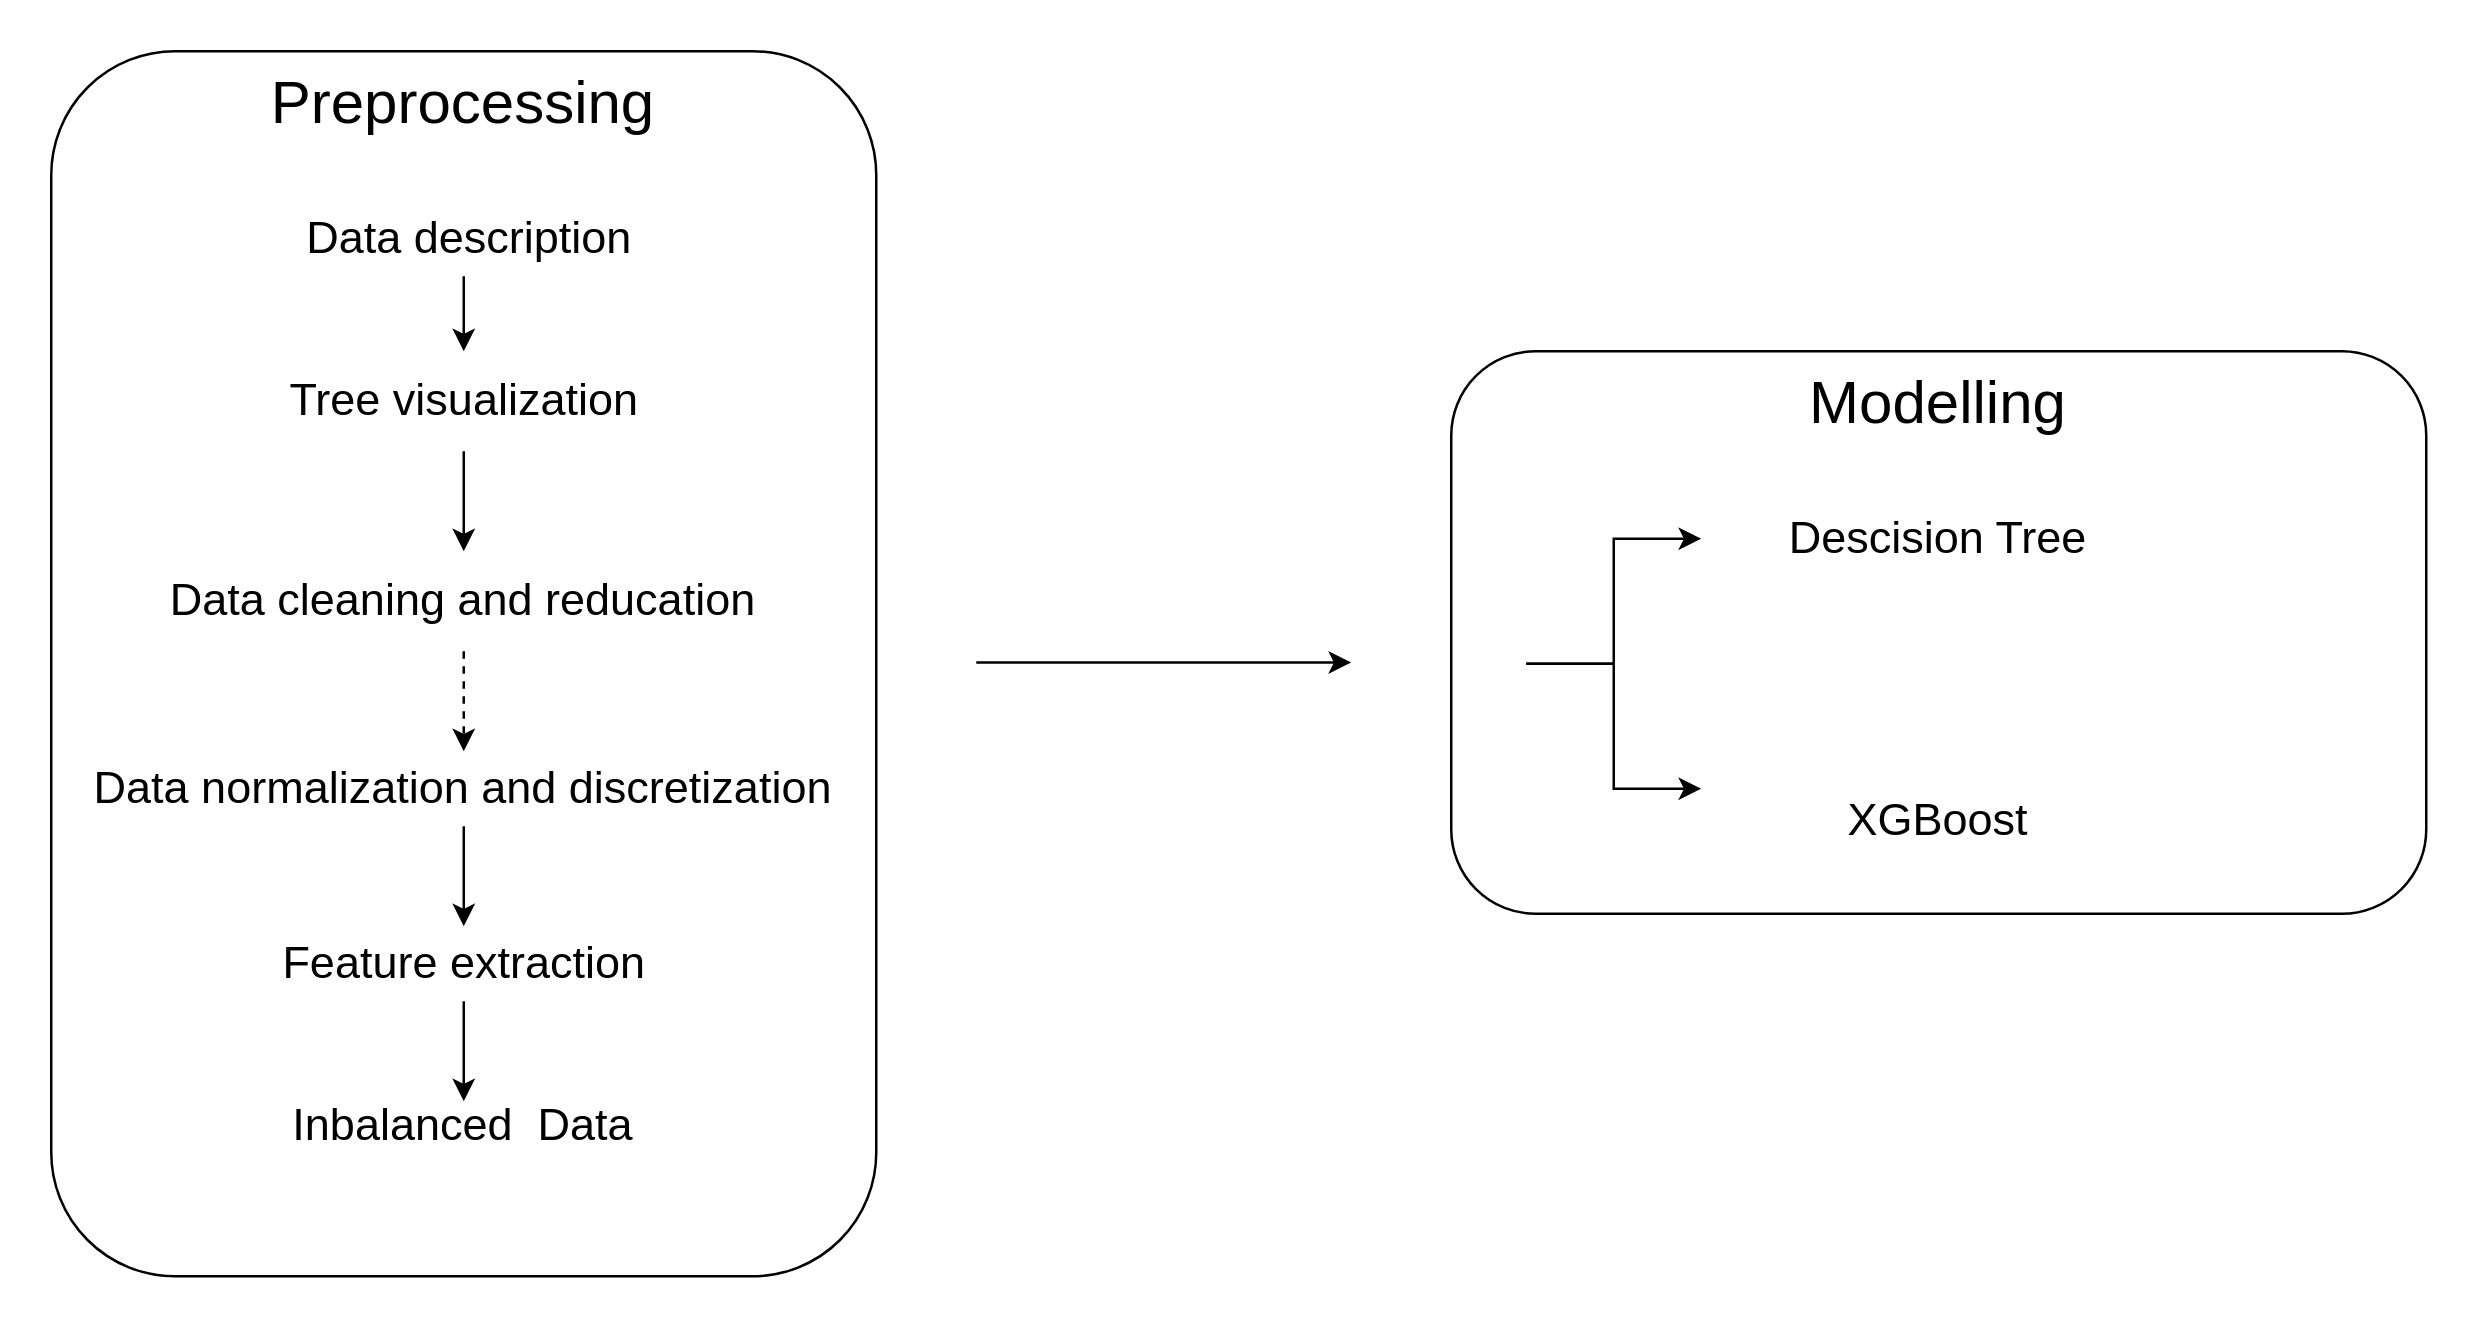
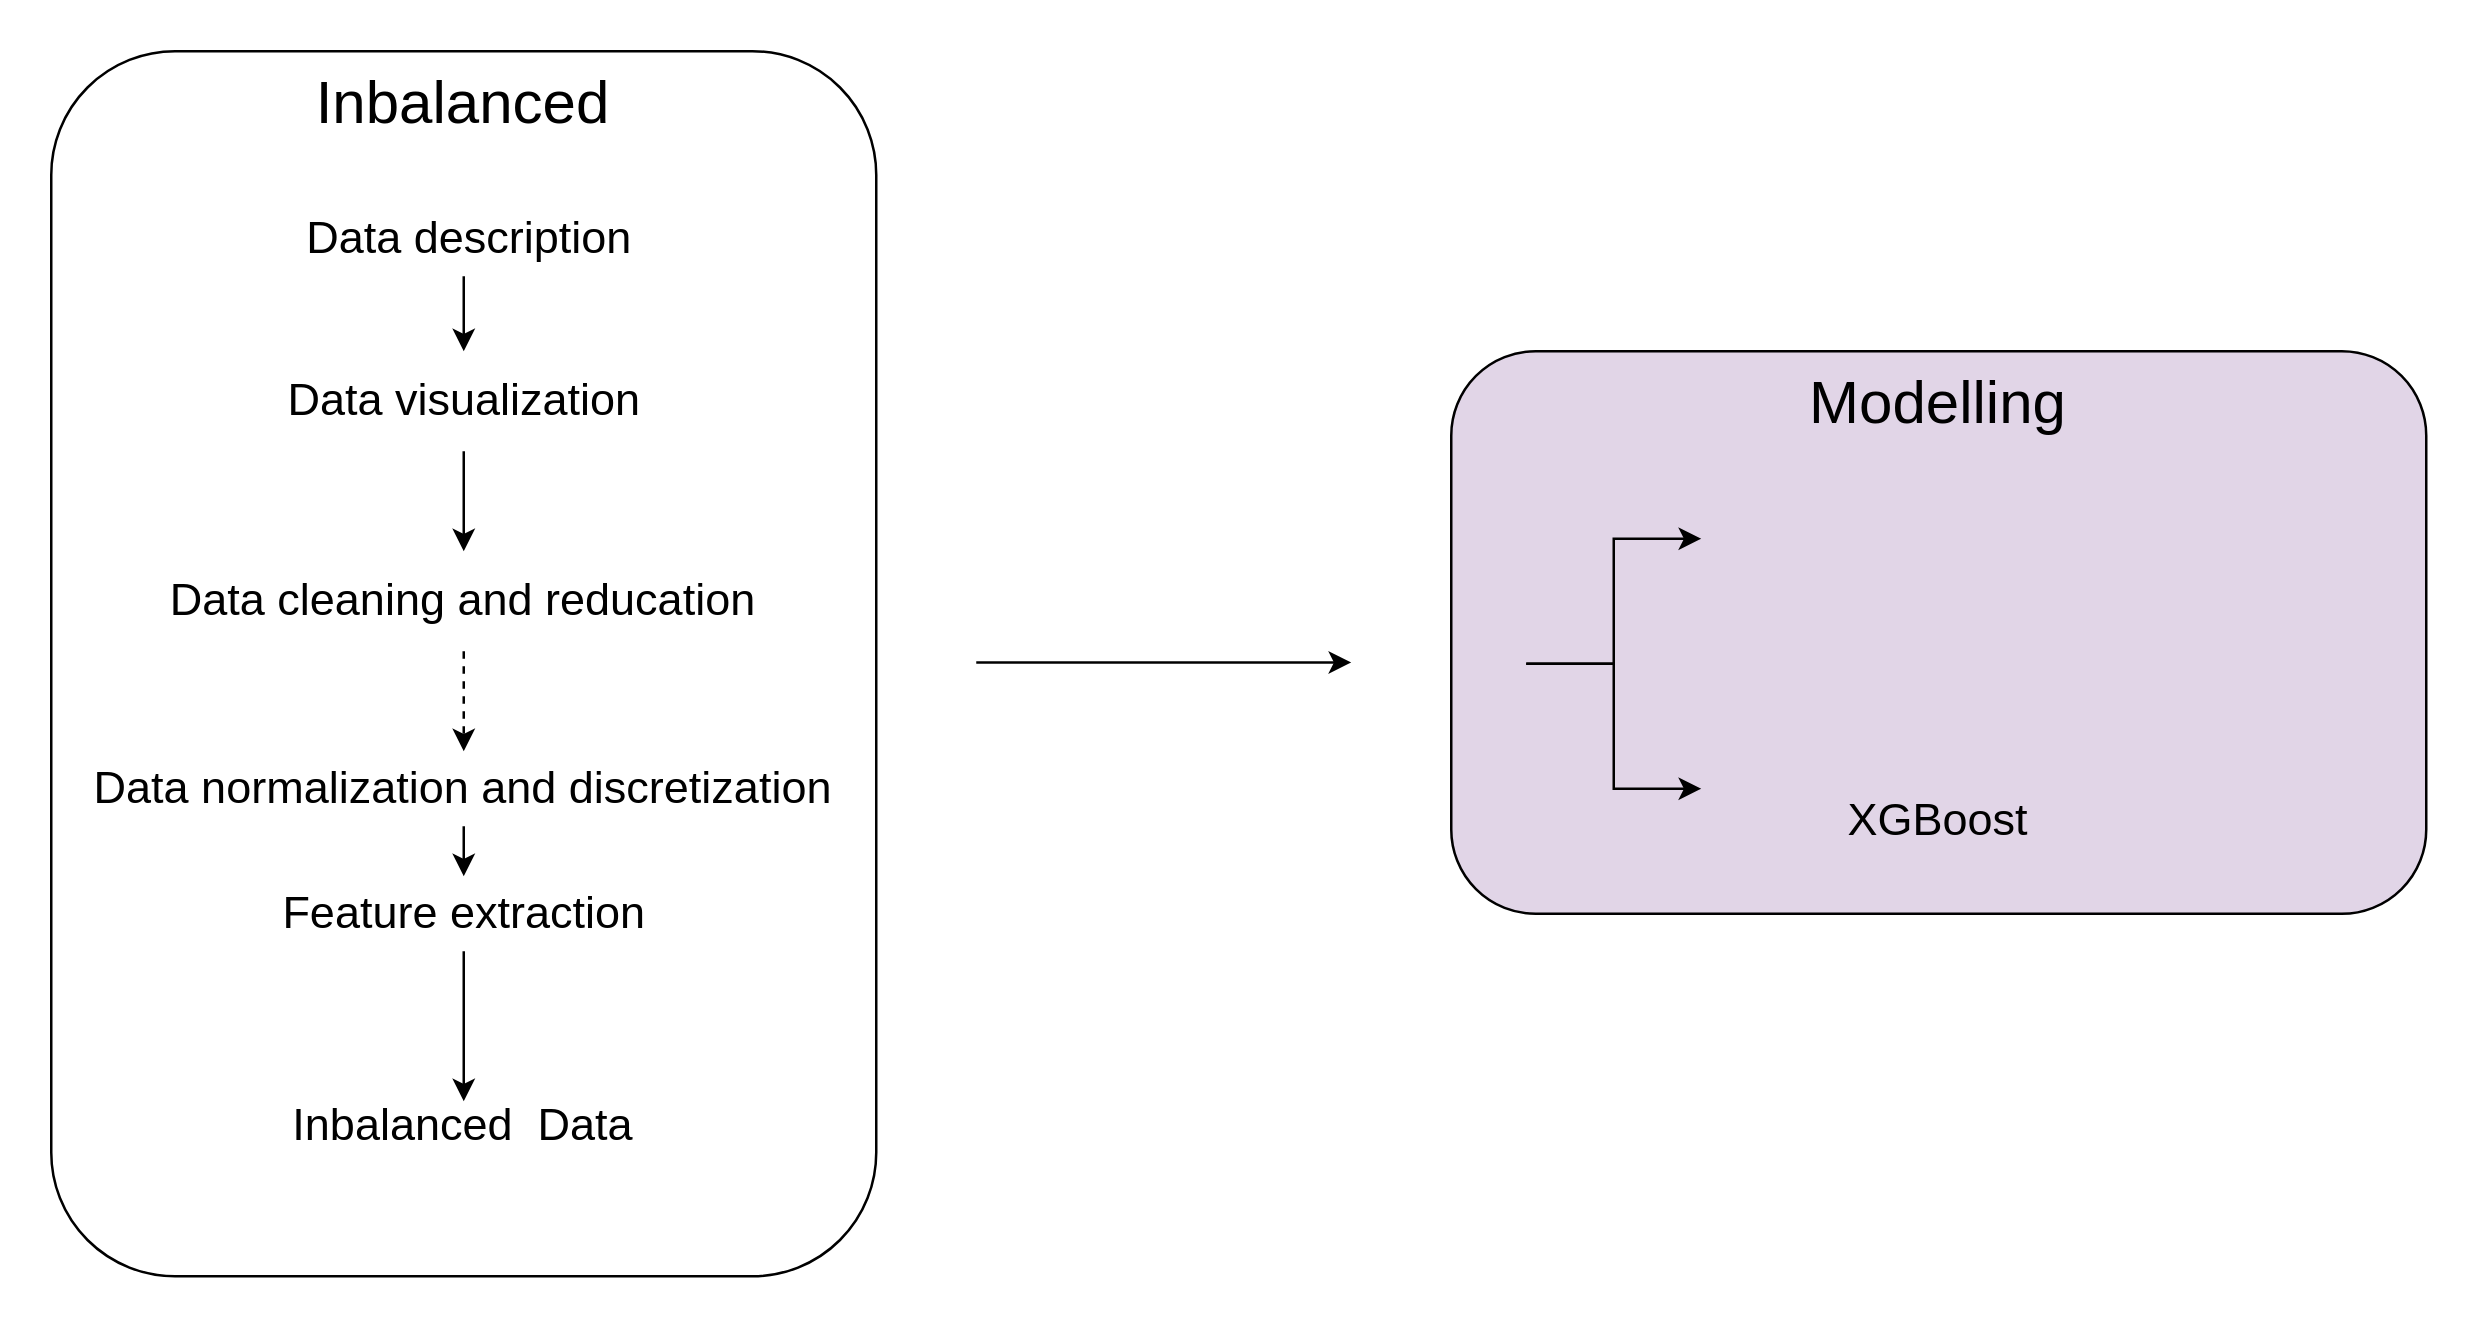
(464, 87) -> (464, 87)
(465, 401) -> (465, 401)
(1939, 539) -> none
(1939, 633) -> (1939, 633)
(464, 964) -> (464, 914)
